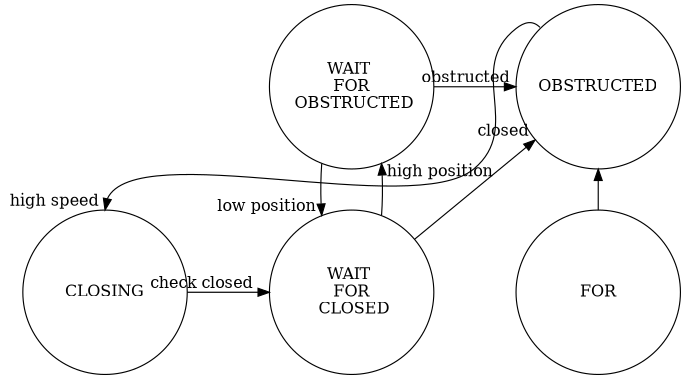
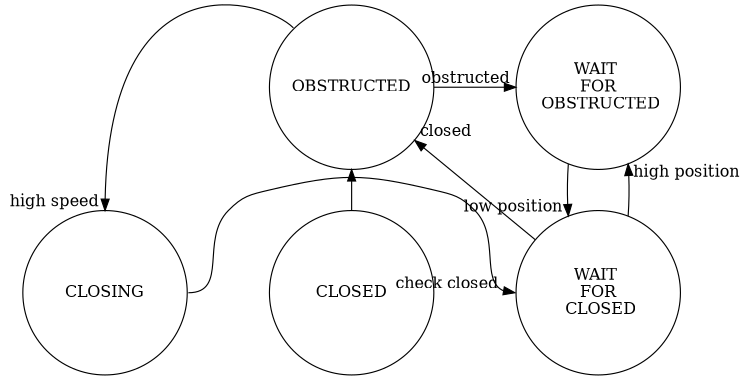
(469, 87) -> (469, 87)
(598, 292) -> (352, 293)
